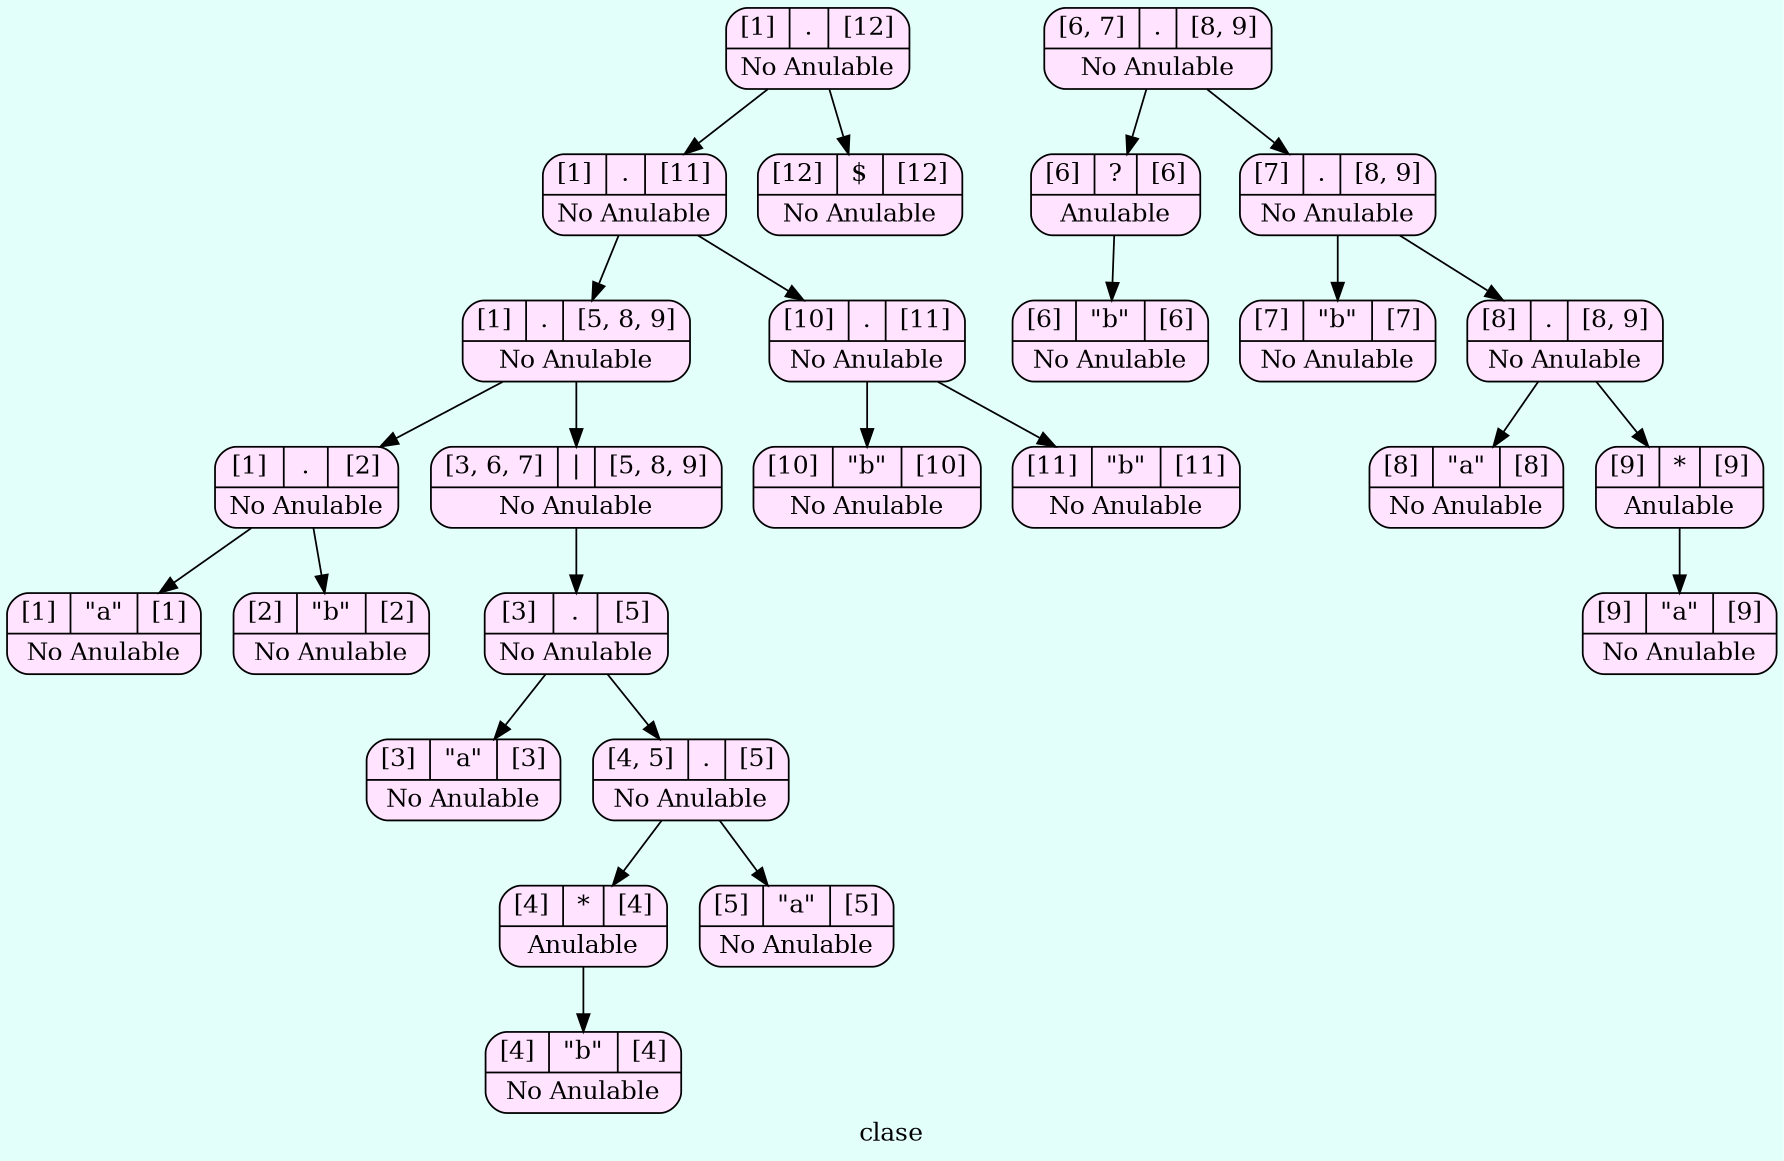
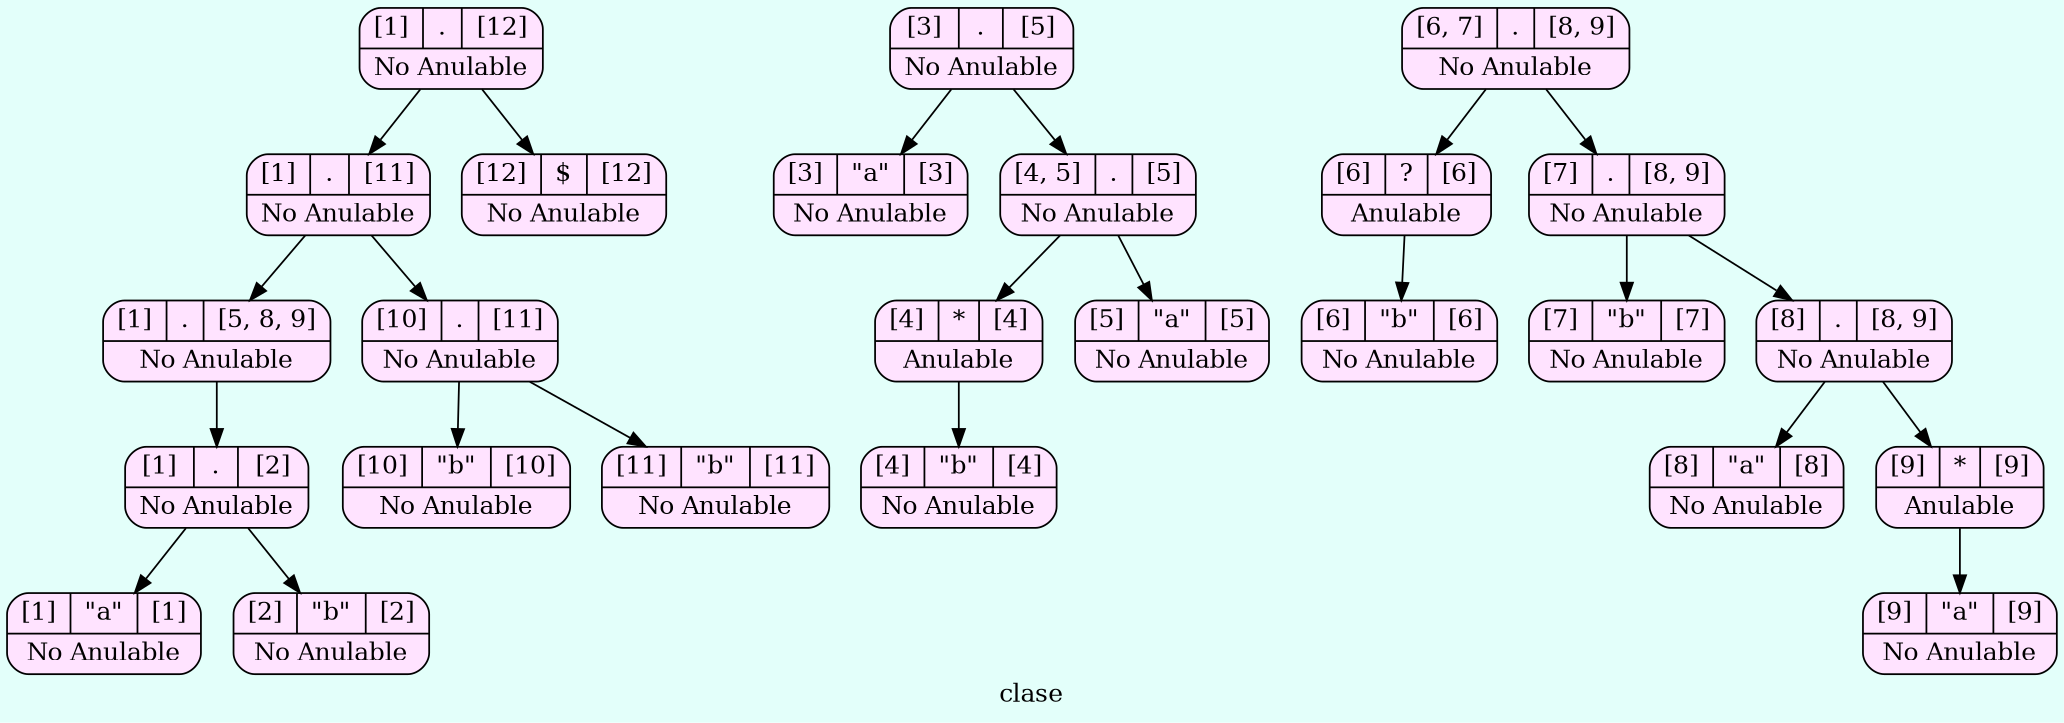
(576, 487) -> none
